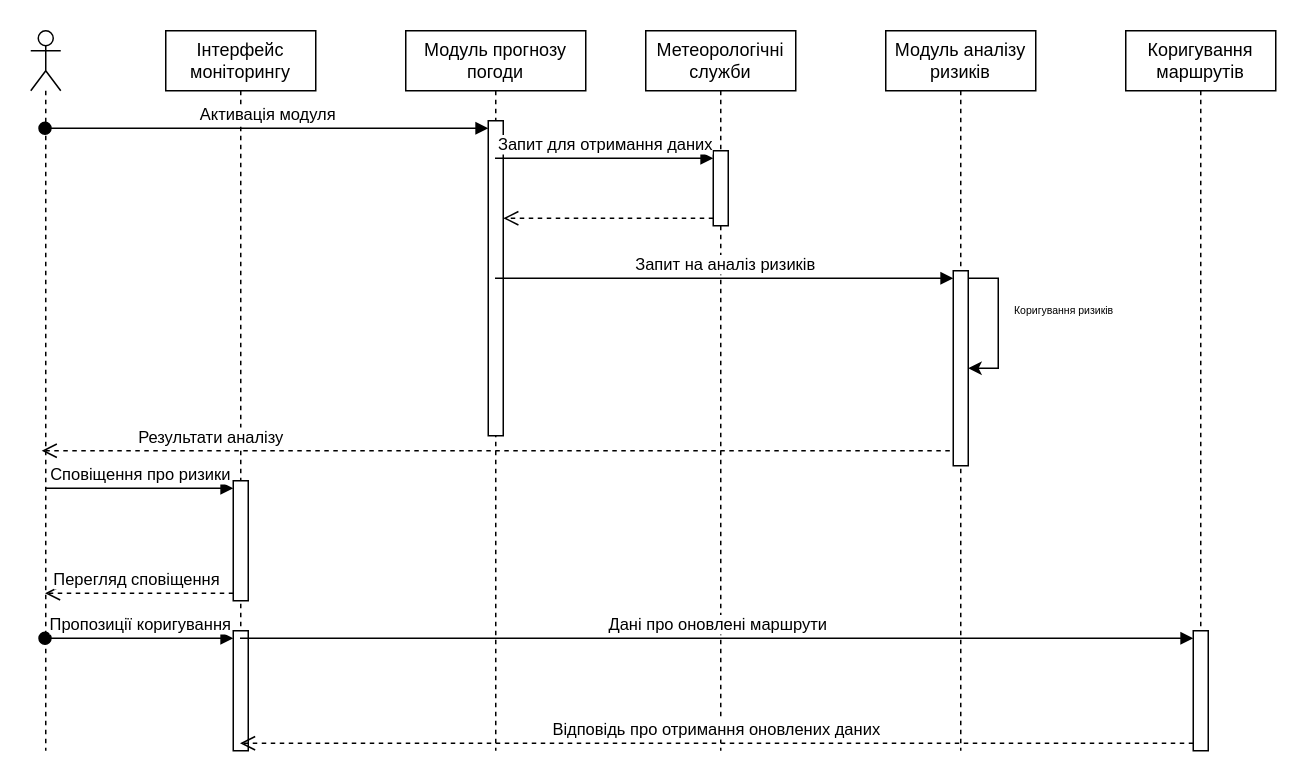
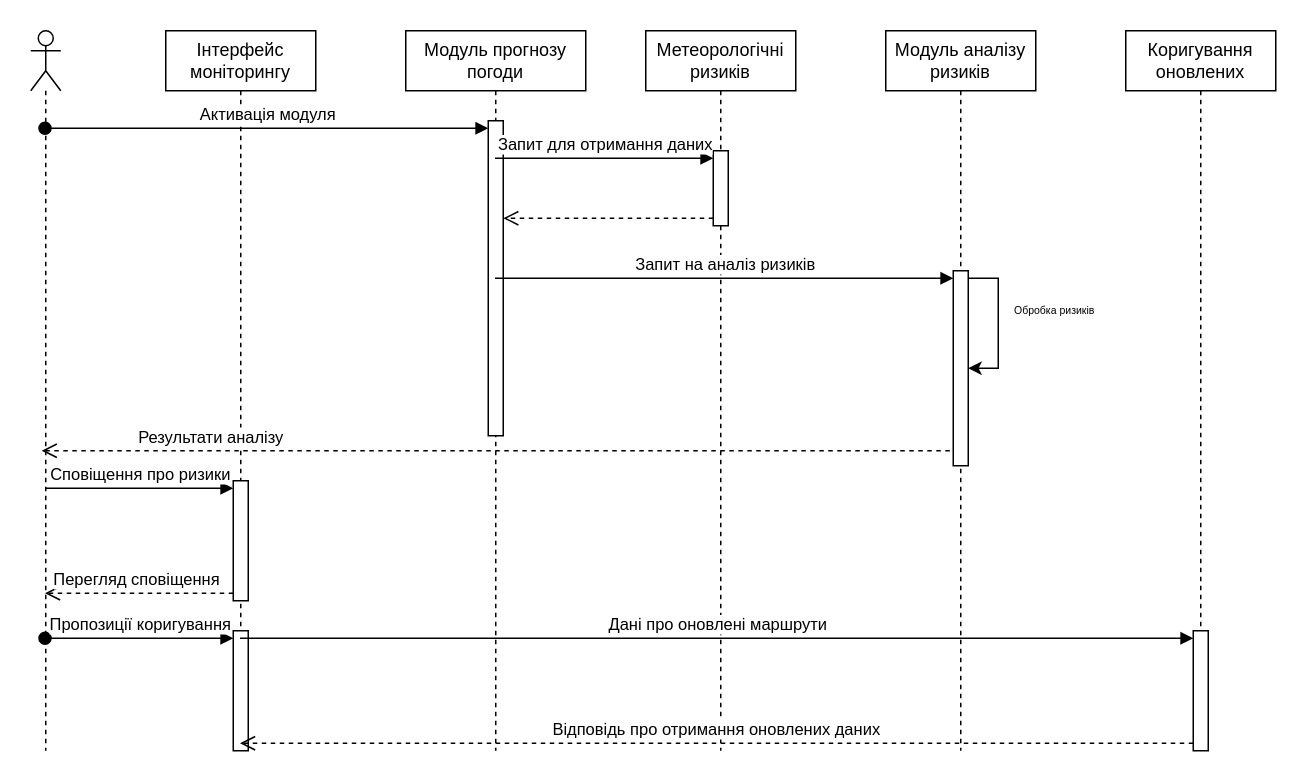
(721, 61) -> (721, 61)
(1201, 61) -> (1201, 61)
(1075, 308) -> (1075, 308)
